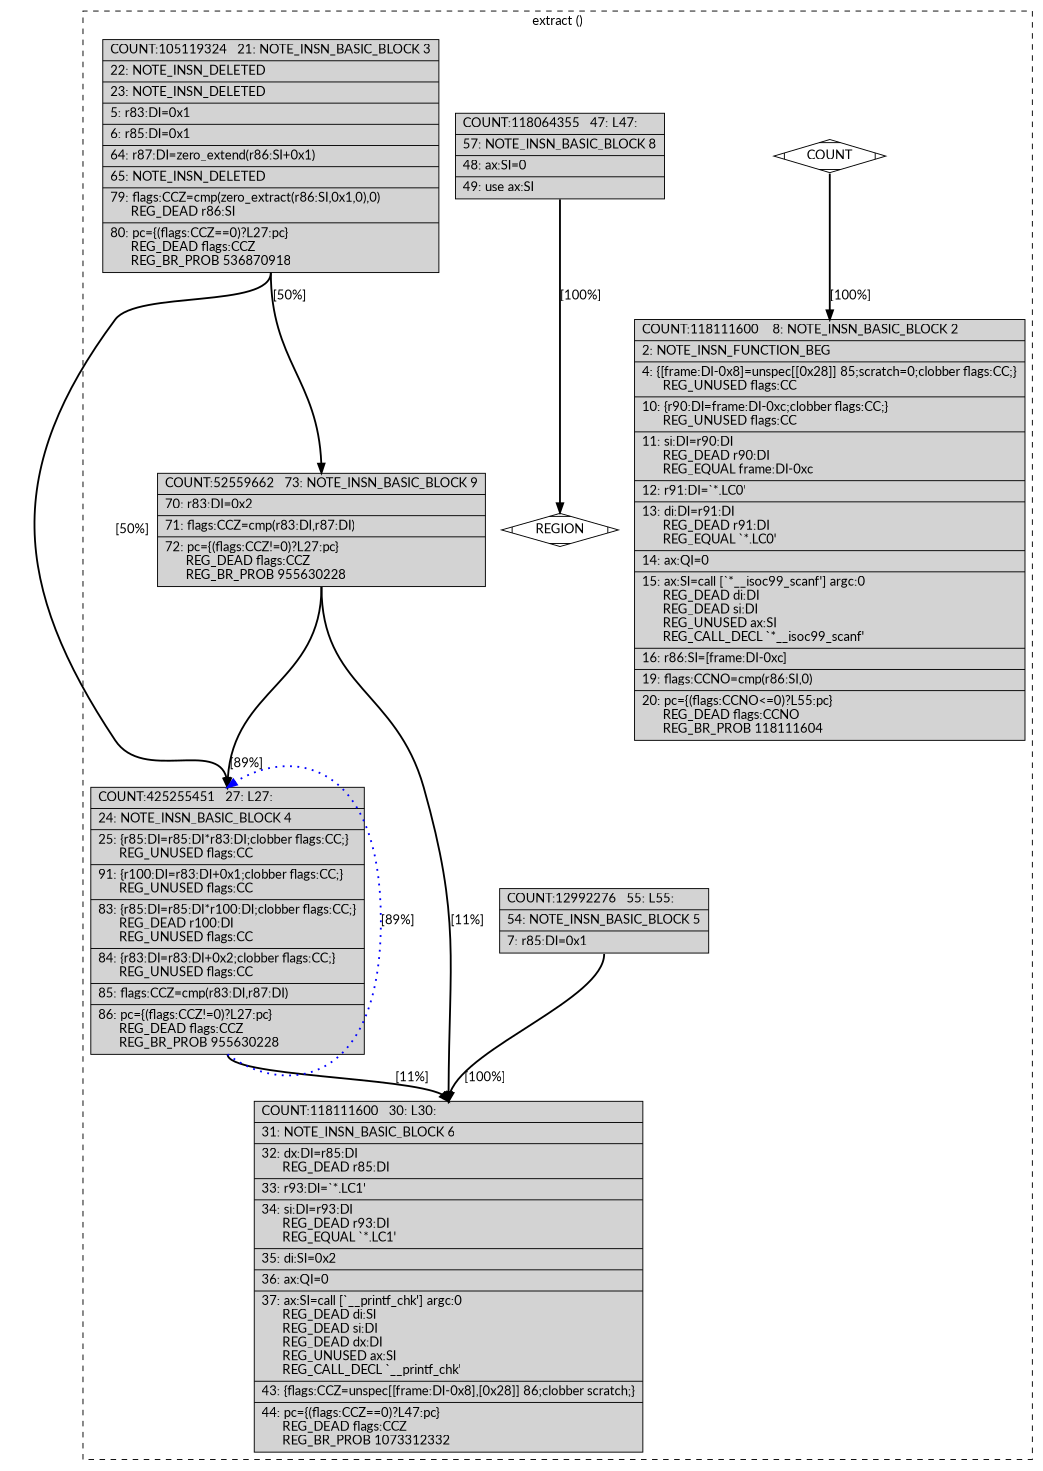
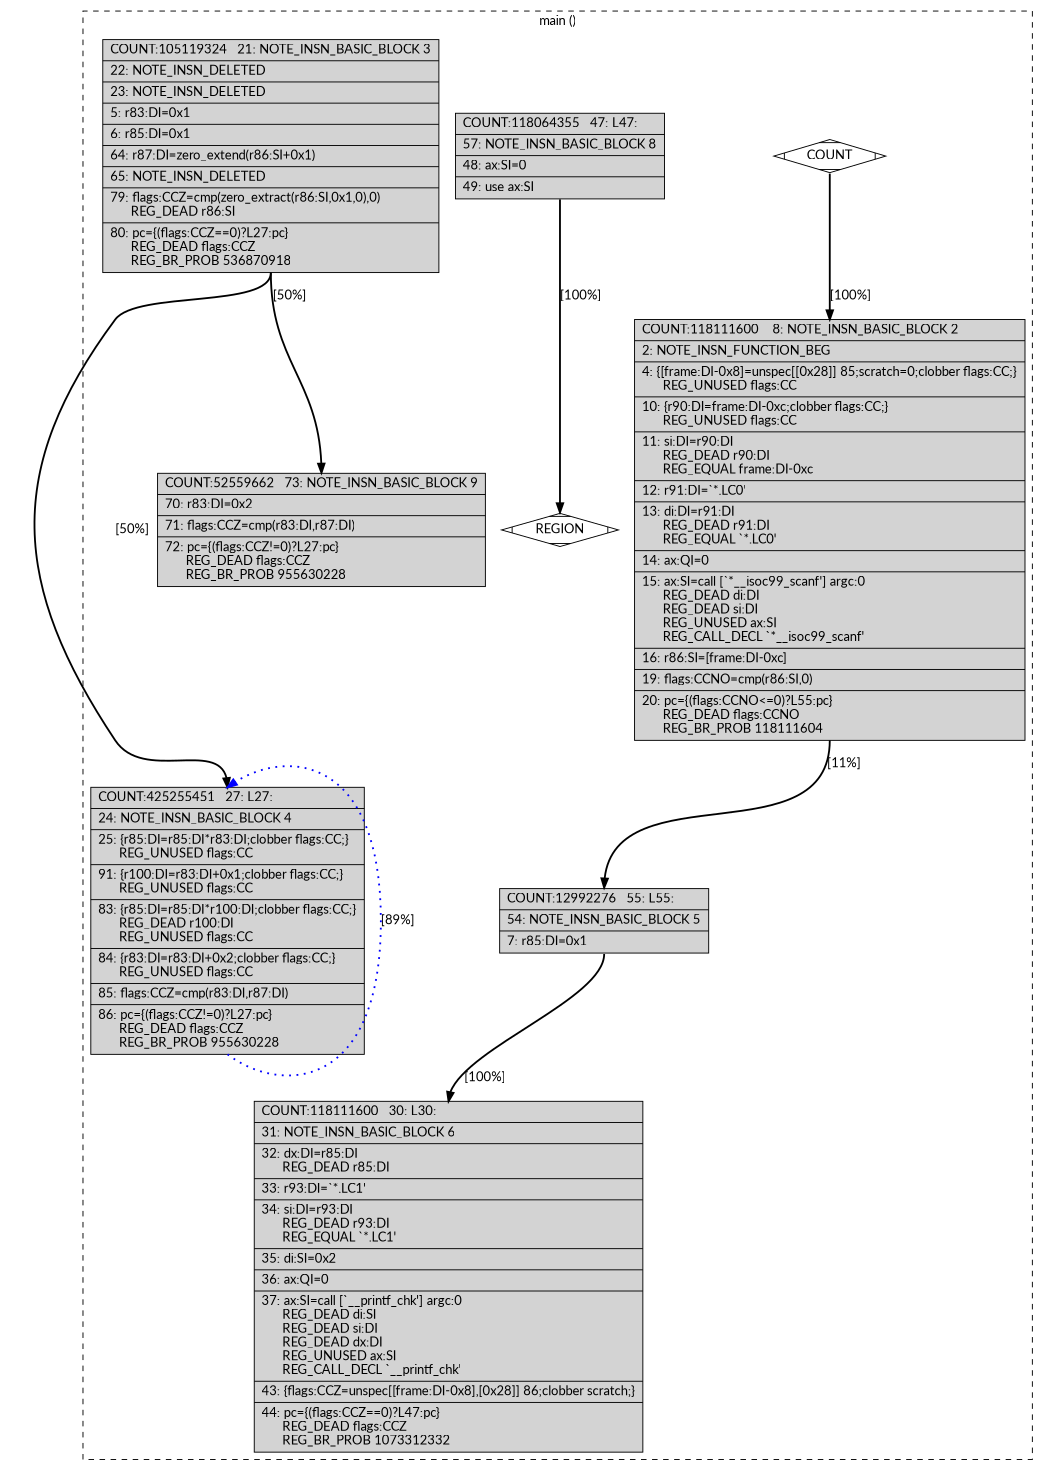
(558, 22) -> (558, 22)
(278, 684) -> none
none -> (722, 813)
(433, 825) -> none
(333, 1077) -> none
